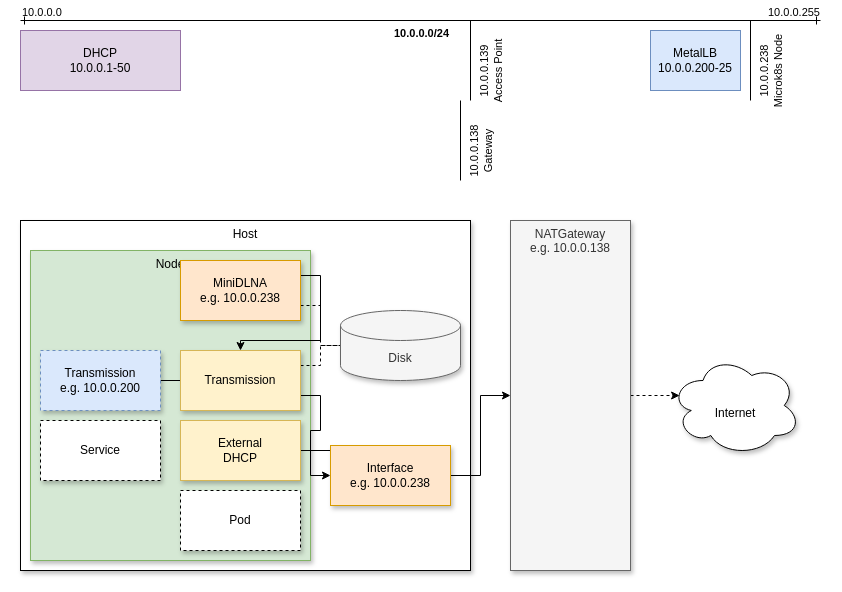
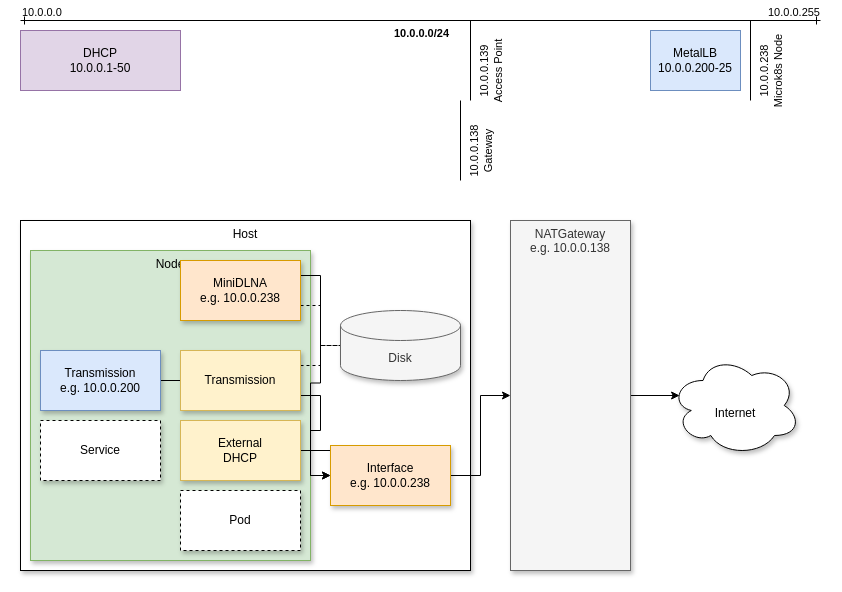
(279, 341) -> (311, 392)
(101, 381) -> (101, 381)
(652, 396) -> (652, 396)
